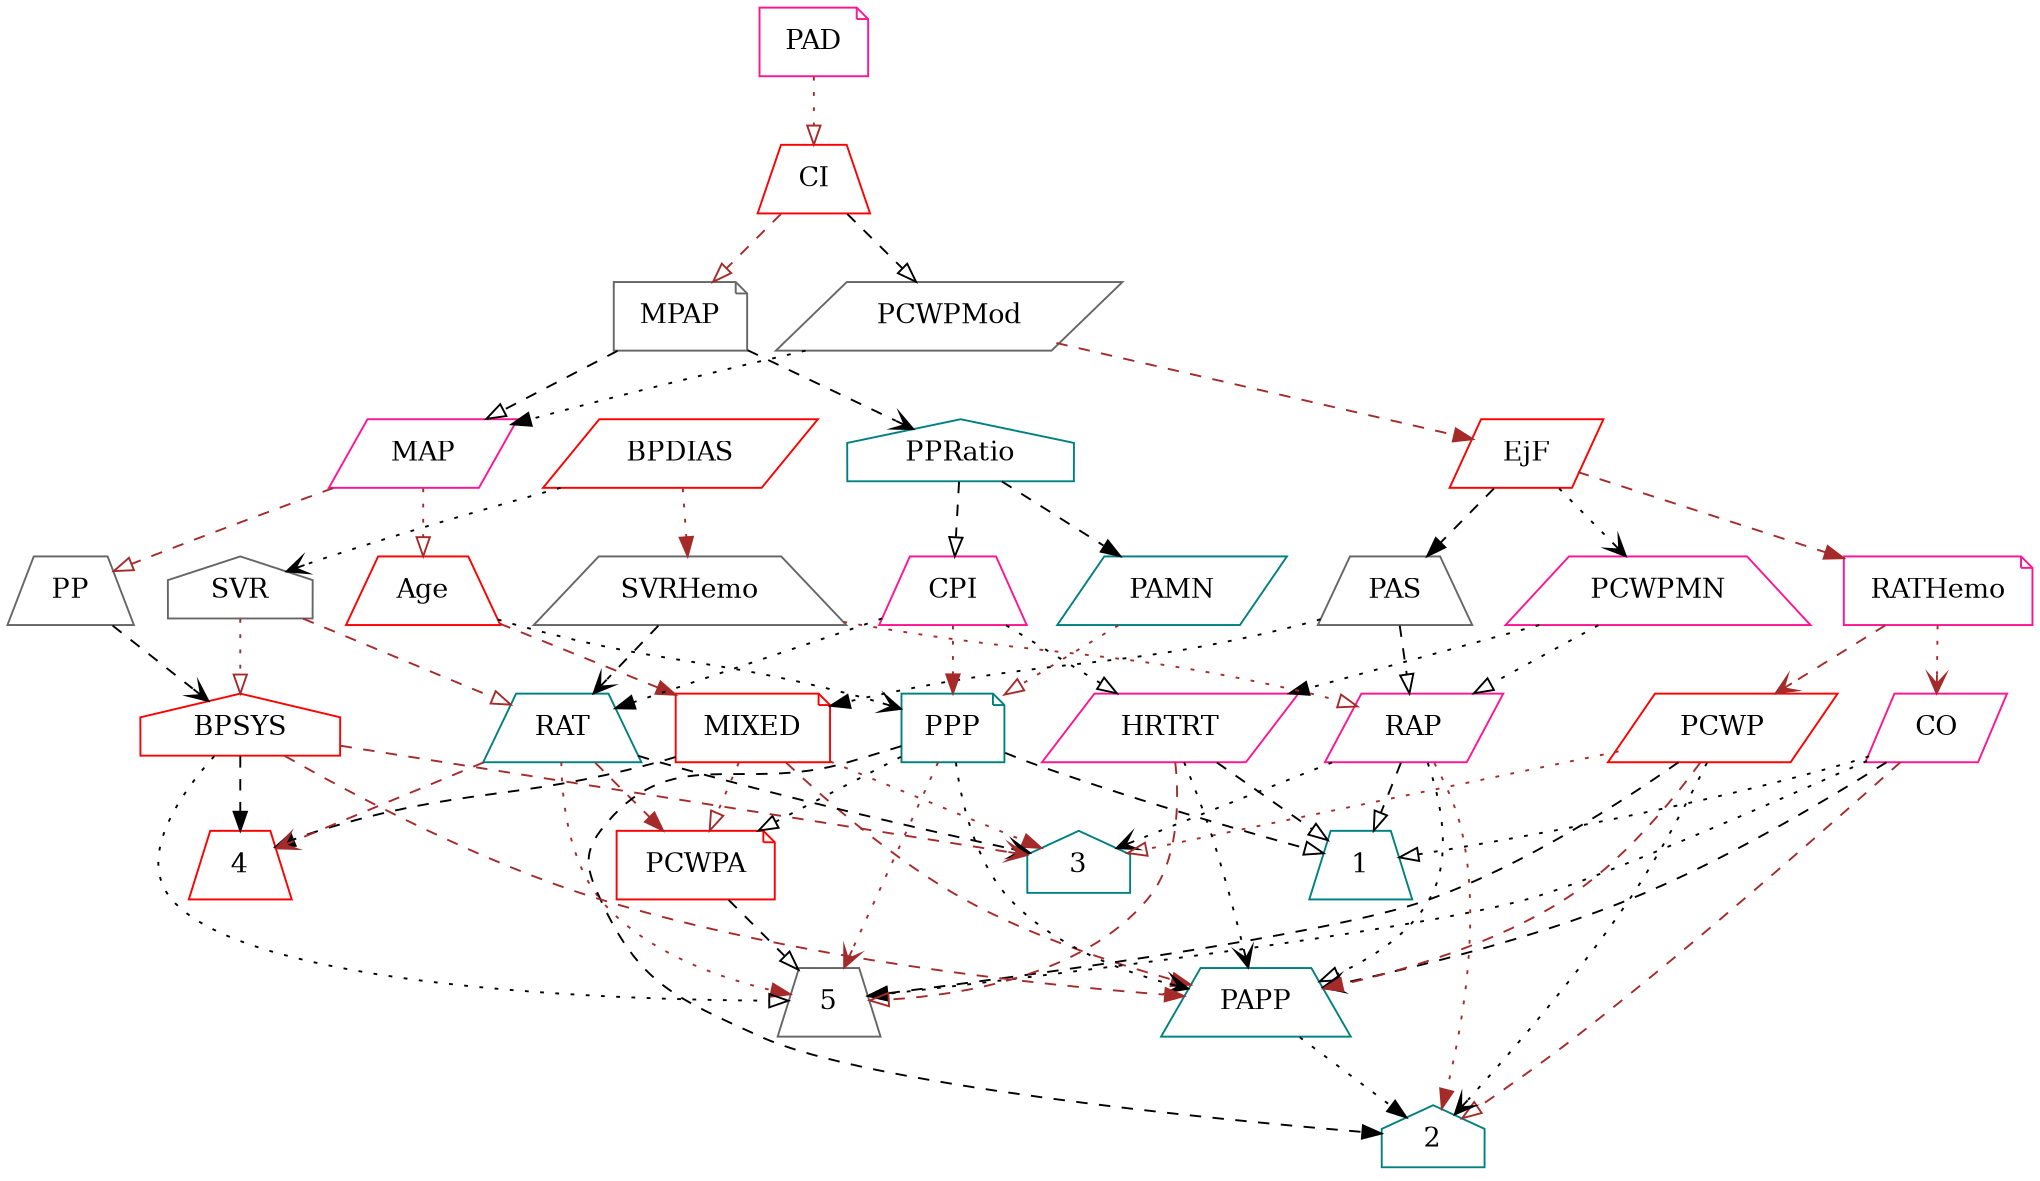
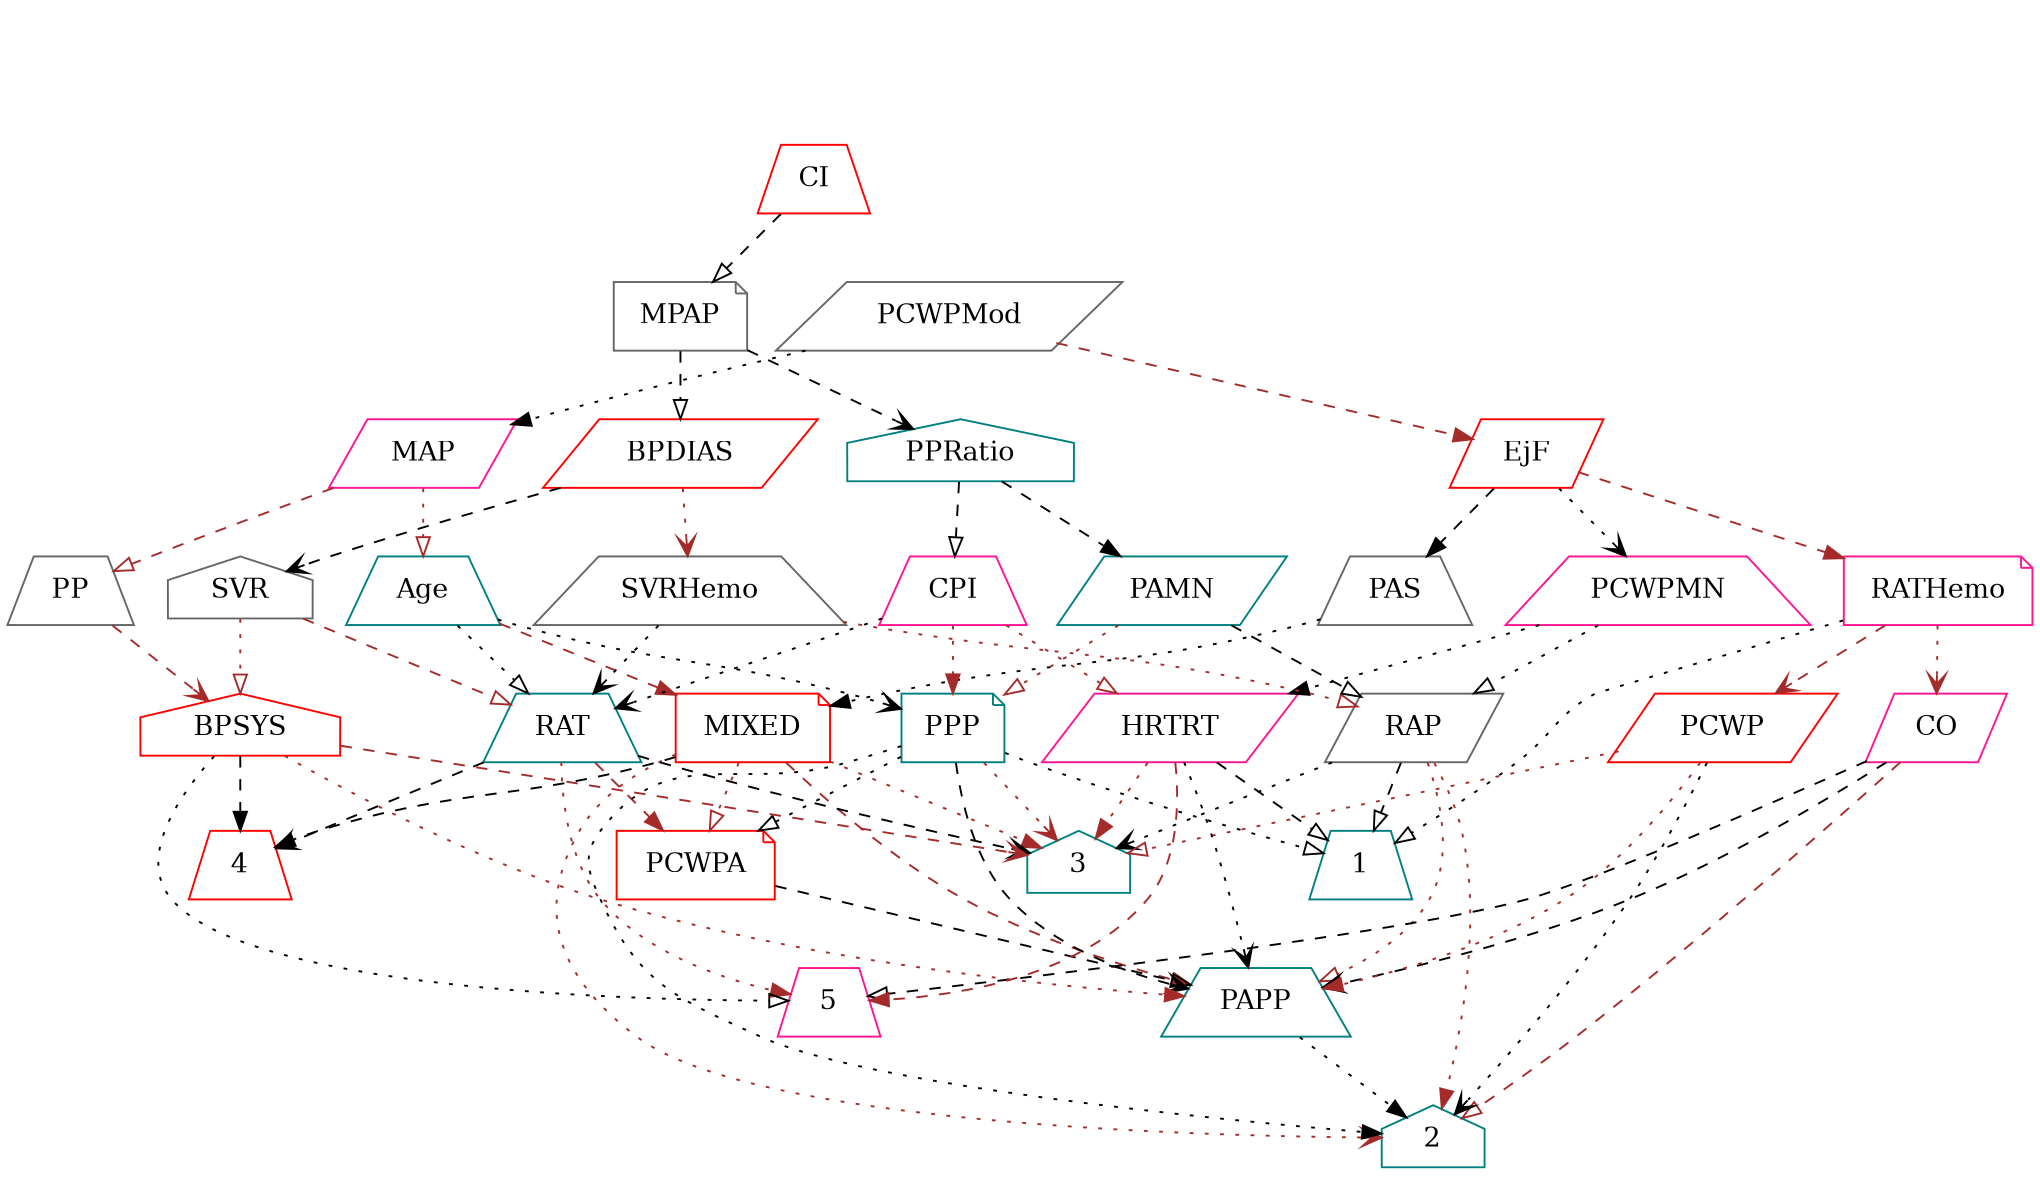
(814, 42) -> none
(754, 241) -> (754, 241)
(875, 241) -> none
(560, 380) -> (680, 368)
(685, 513) -> (685, 513)
(439, 523) -> (439, 523)
(423, 591) -> (423, 591)
(643, 642) -> (643, 642)
(1403, 650) -> (1288, 656)
none -> (486, 653)
(1053, 654) -> (1053, 654)
(153, 657) -> (153, 657)
(758, 661) -> (758, 661)
(1414, 728) -> (1414, 728)
none -> (1133, 784)
(398, 798) -> (398, 798)
(1154, 804) -> (1154, 804)
(1645, 812) -> (1608, 690)
(891, 865) -> (1014, 794)
(1436, 884) -> (1434, 890)
(1022, 911) -> (1022, 911)
(1545, 911) -> (1545, 911)
(1342, 922) -> none
(755, 926) -> (973, 933)
(1390, 927) -> (1390, 927)
(709, 928) -> (709, 928)
(1102, 938) -> (1102, 938)
(829, 1002) -> (829, 1002)
(759, 1036) -> (759, 1036)
none -> (814, 1096)
